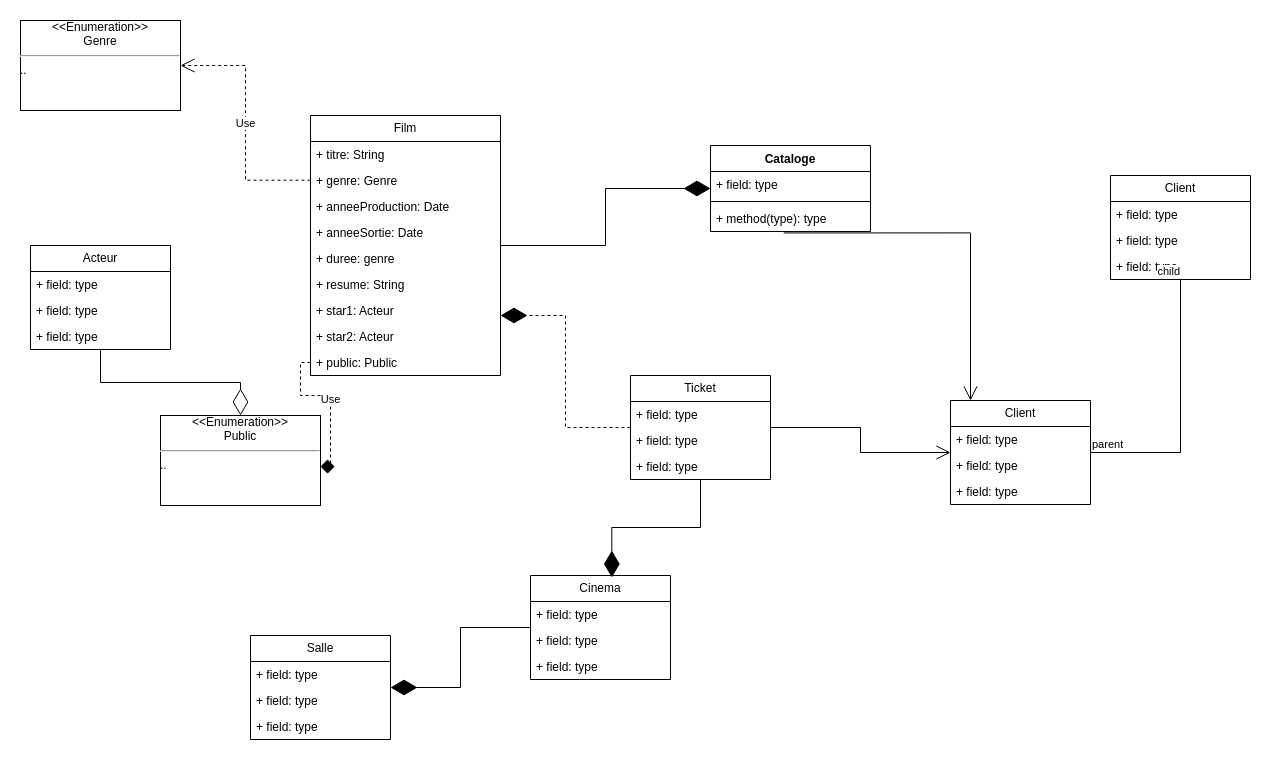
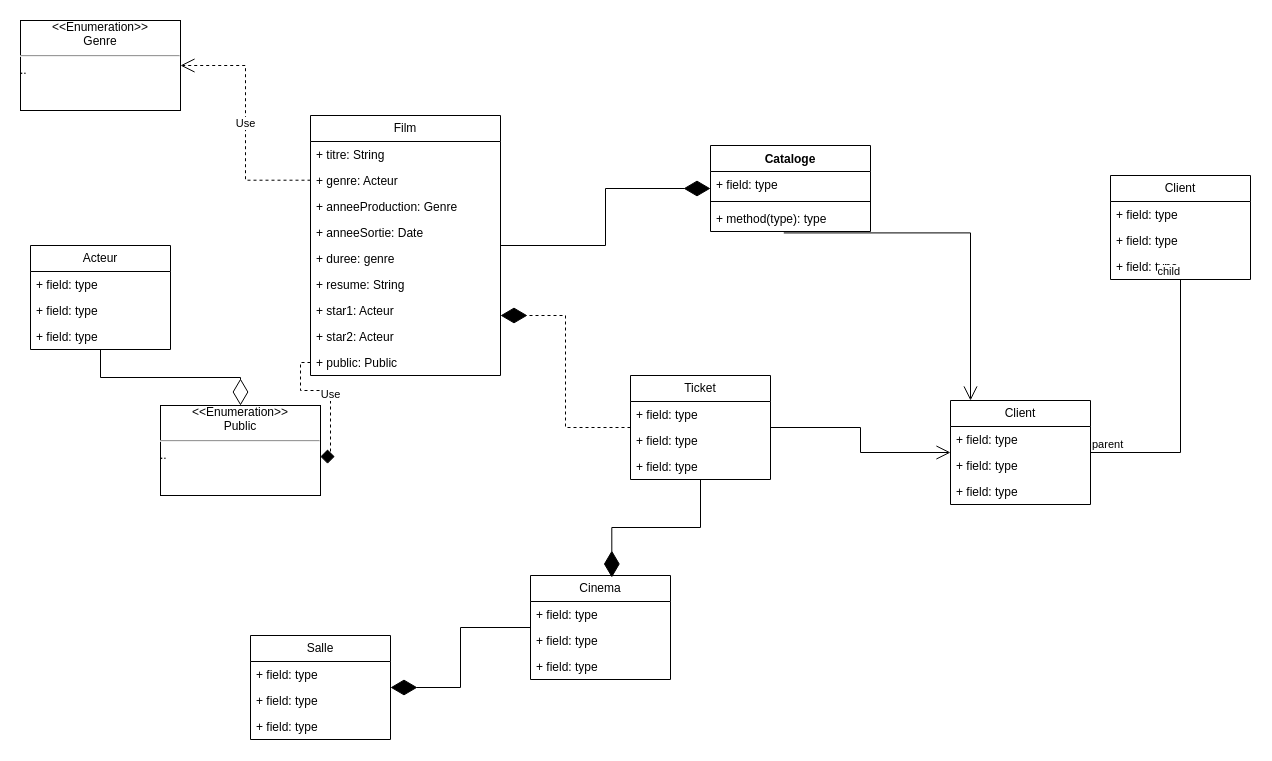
(359, 182) -> (362, 182)
(388, 208) -> (391, 208)
(241, 461) -> (241, 451)
